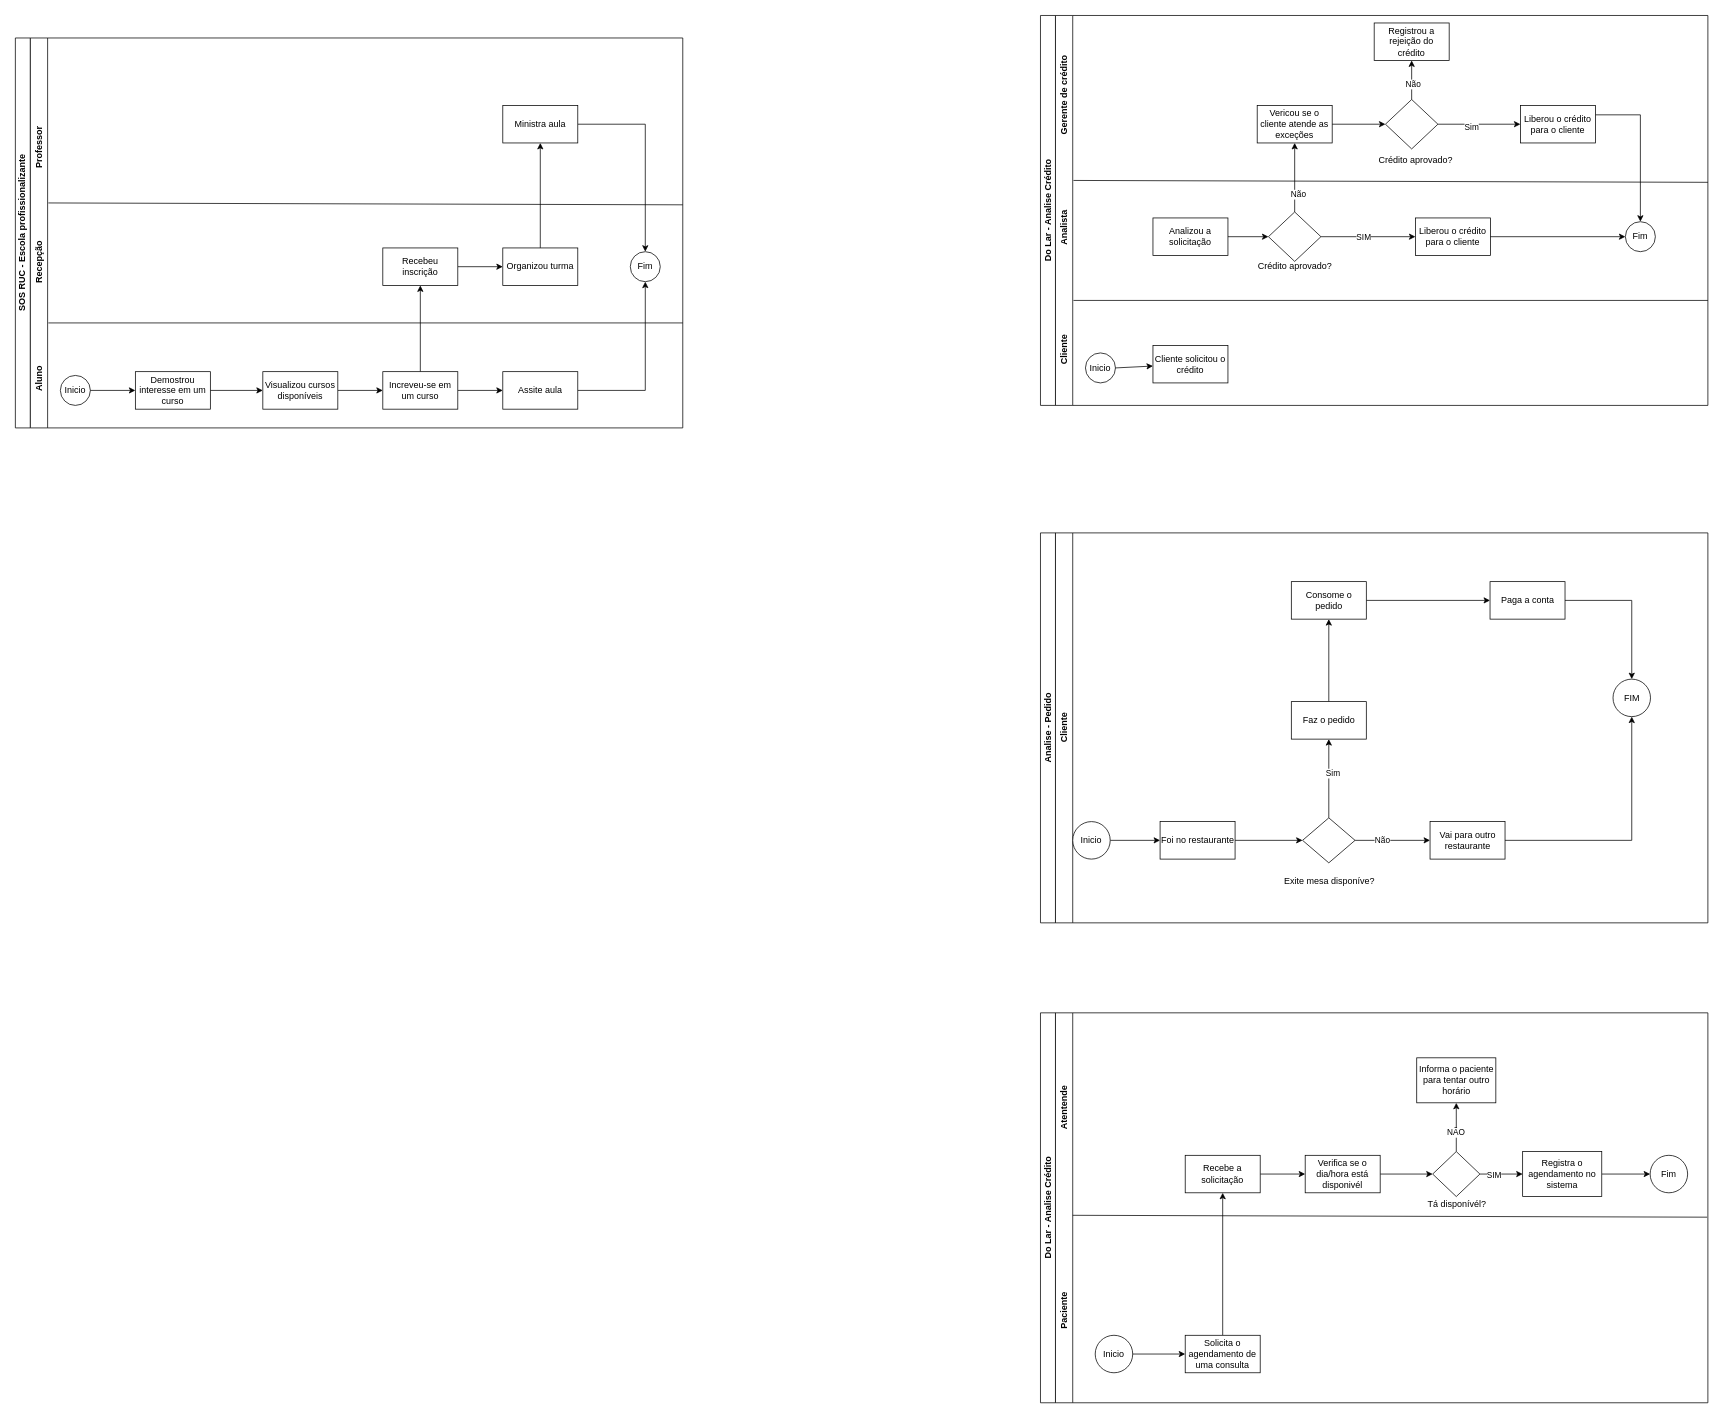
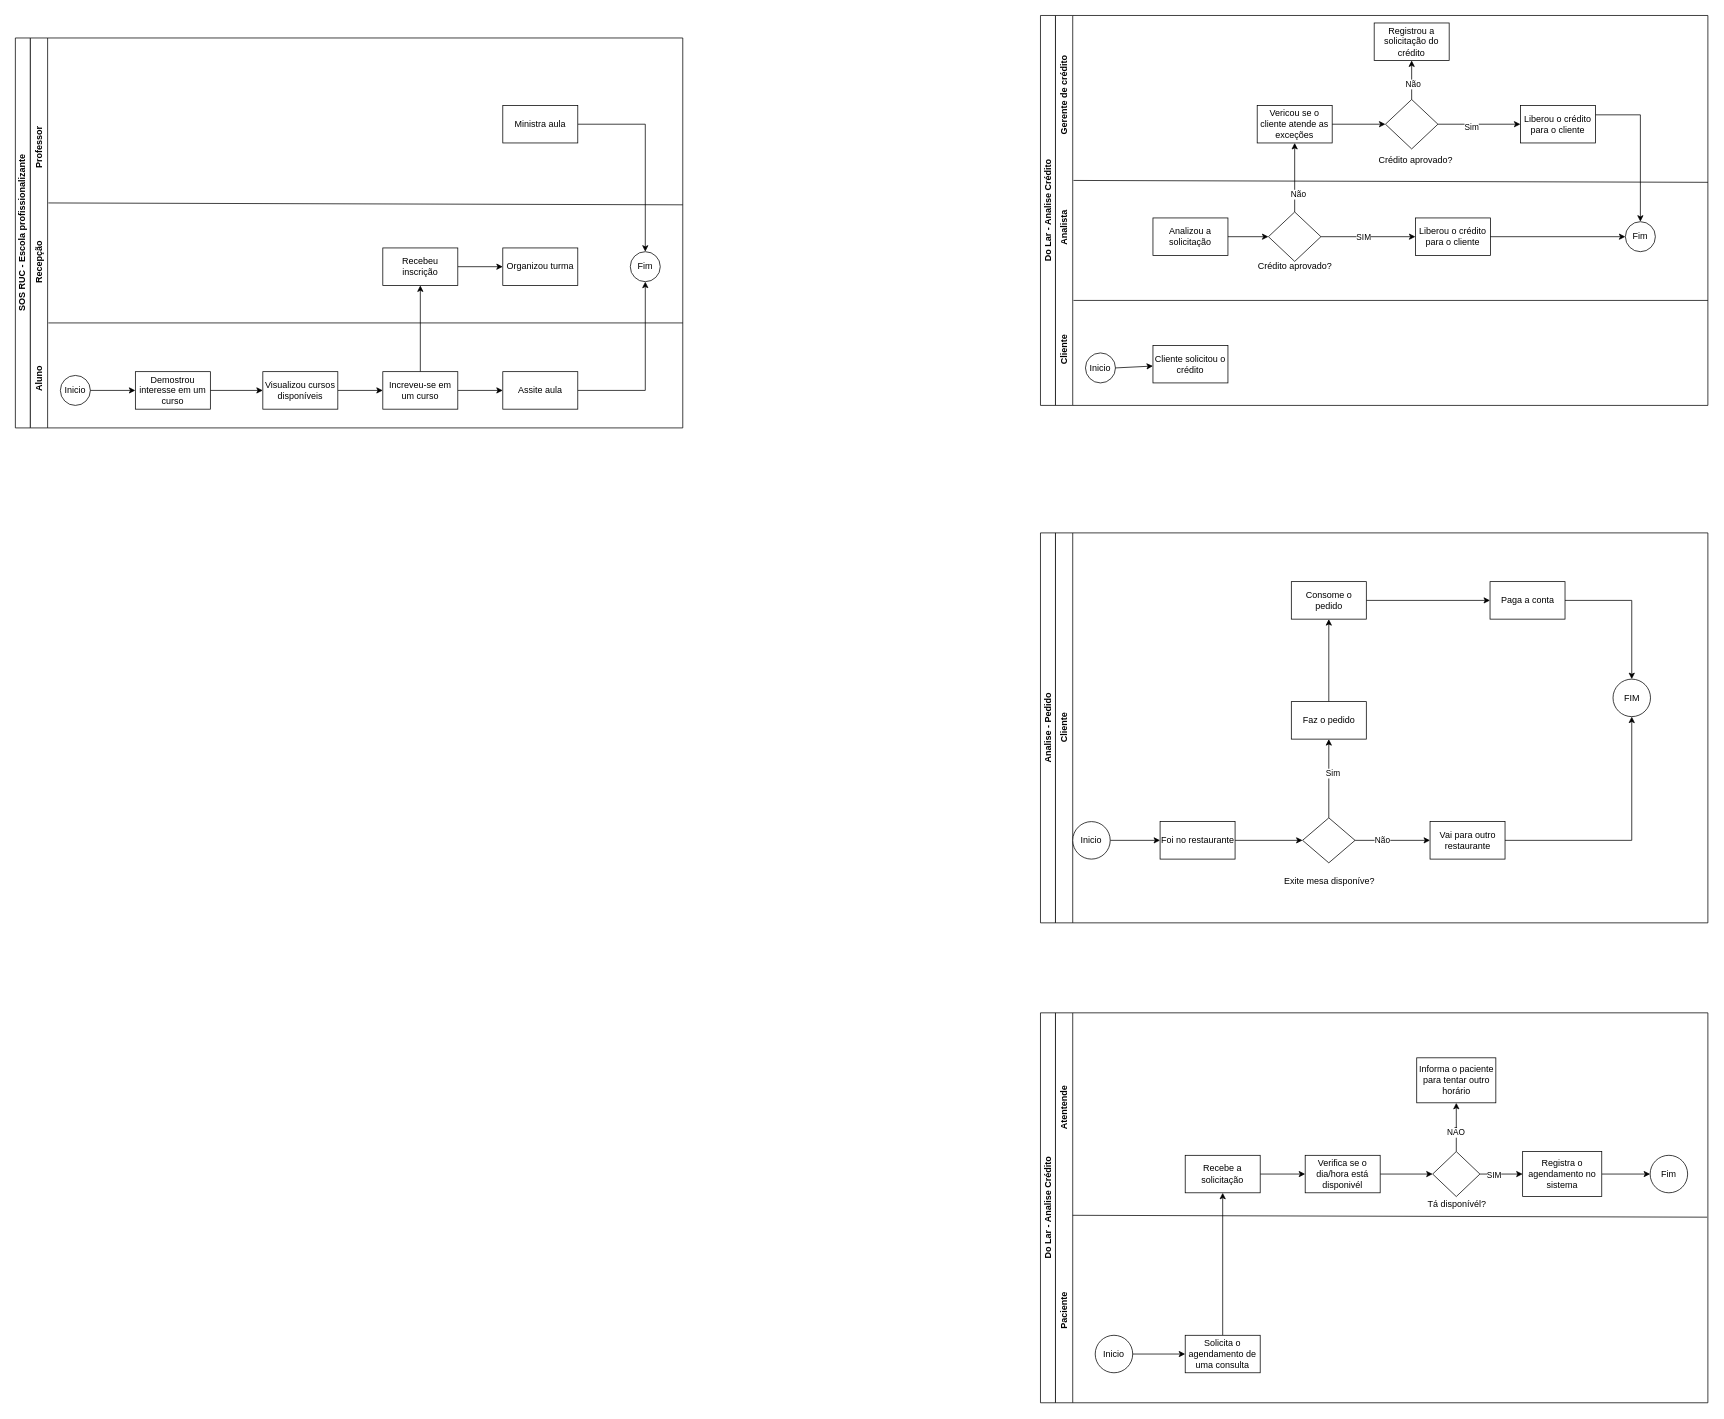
(1412, 42) -> (1412, 42)
(540, 198) -> none
